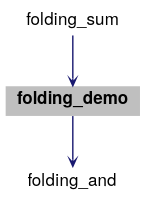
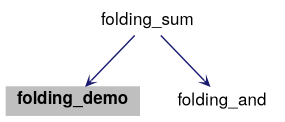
(73, 138) -> (182, 58)
